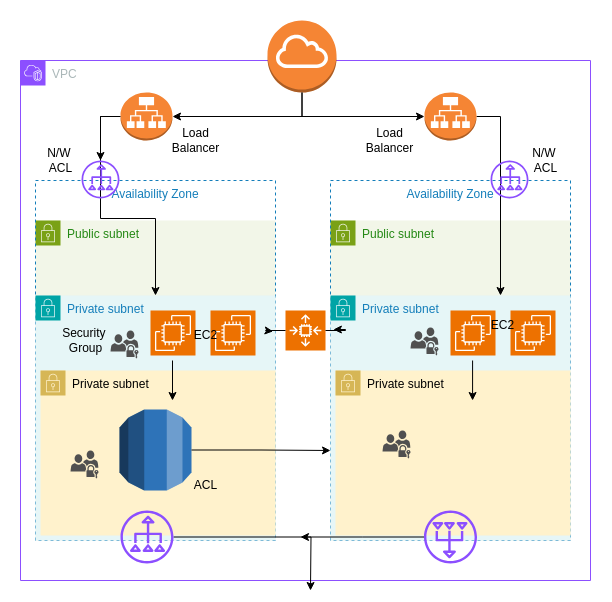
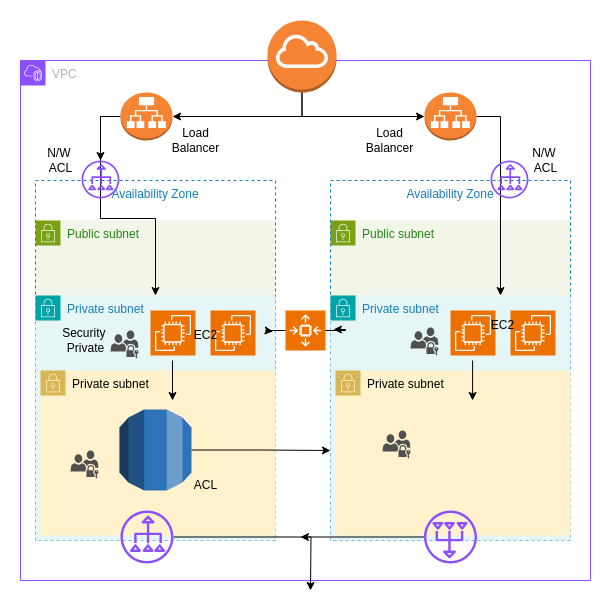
(86, 341) -> (86, 341)
